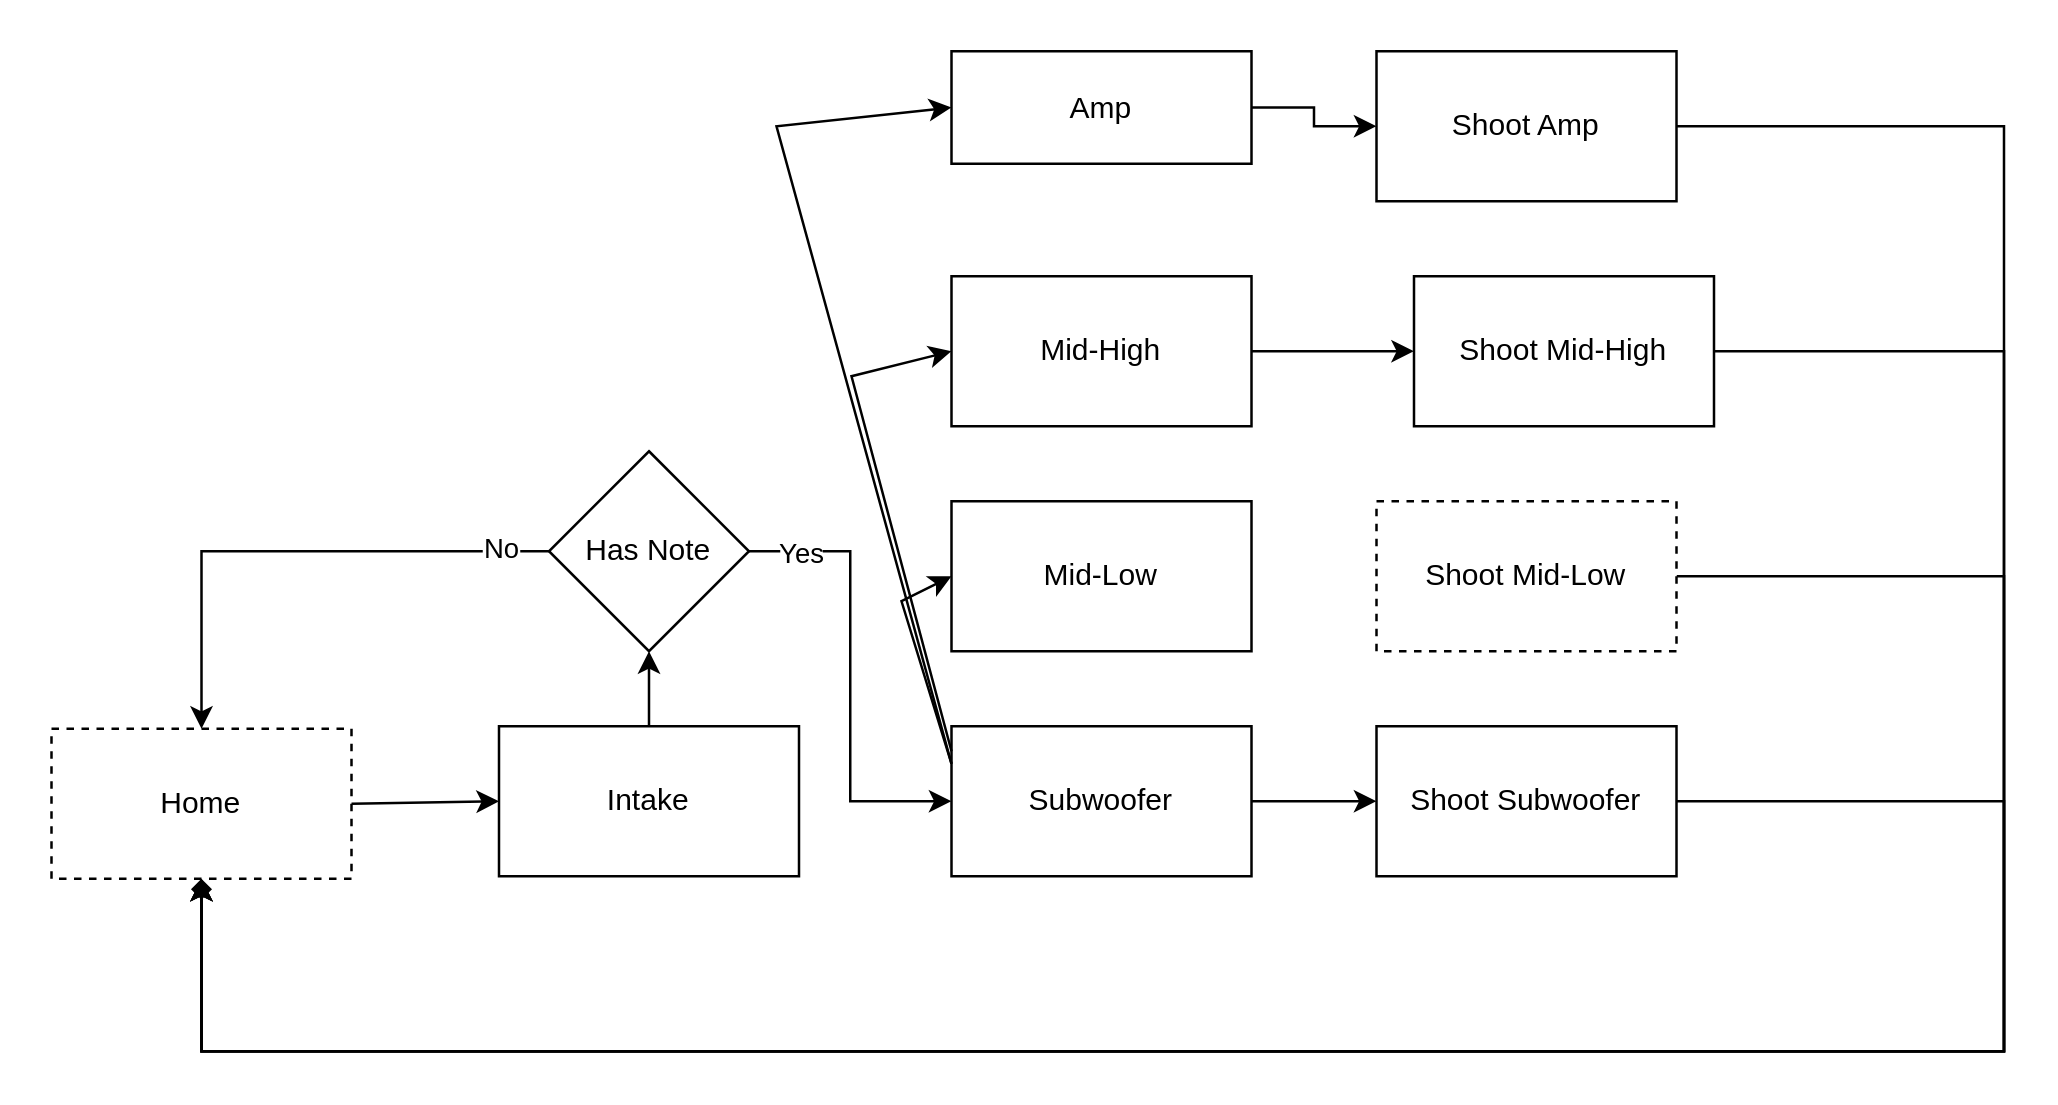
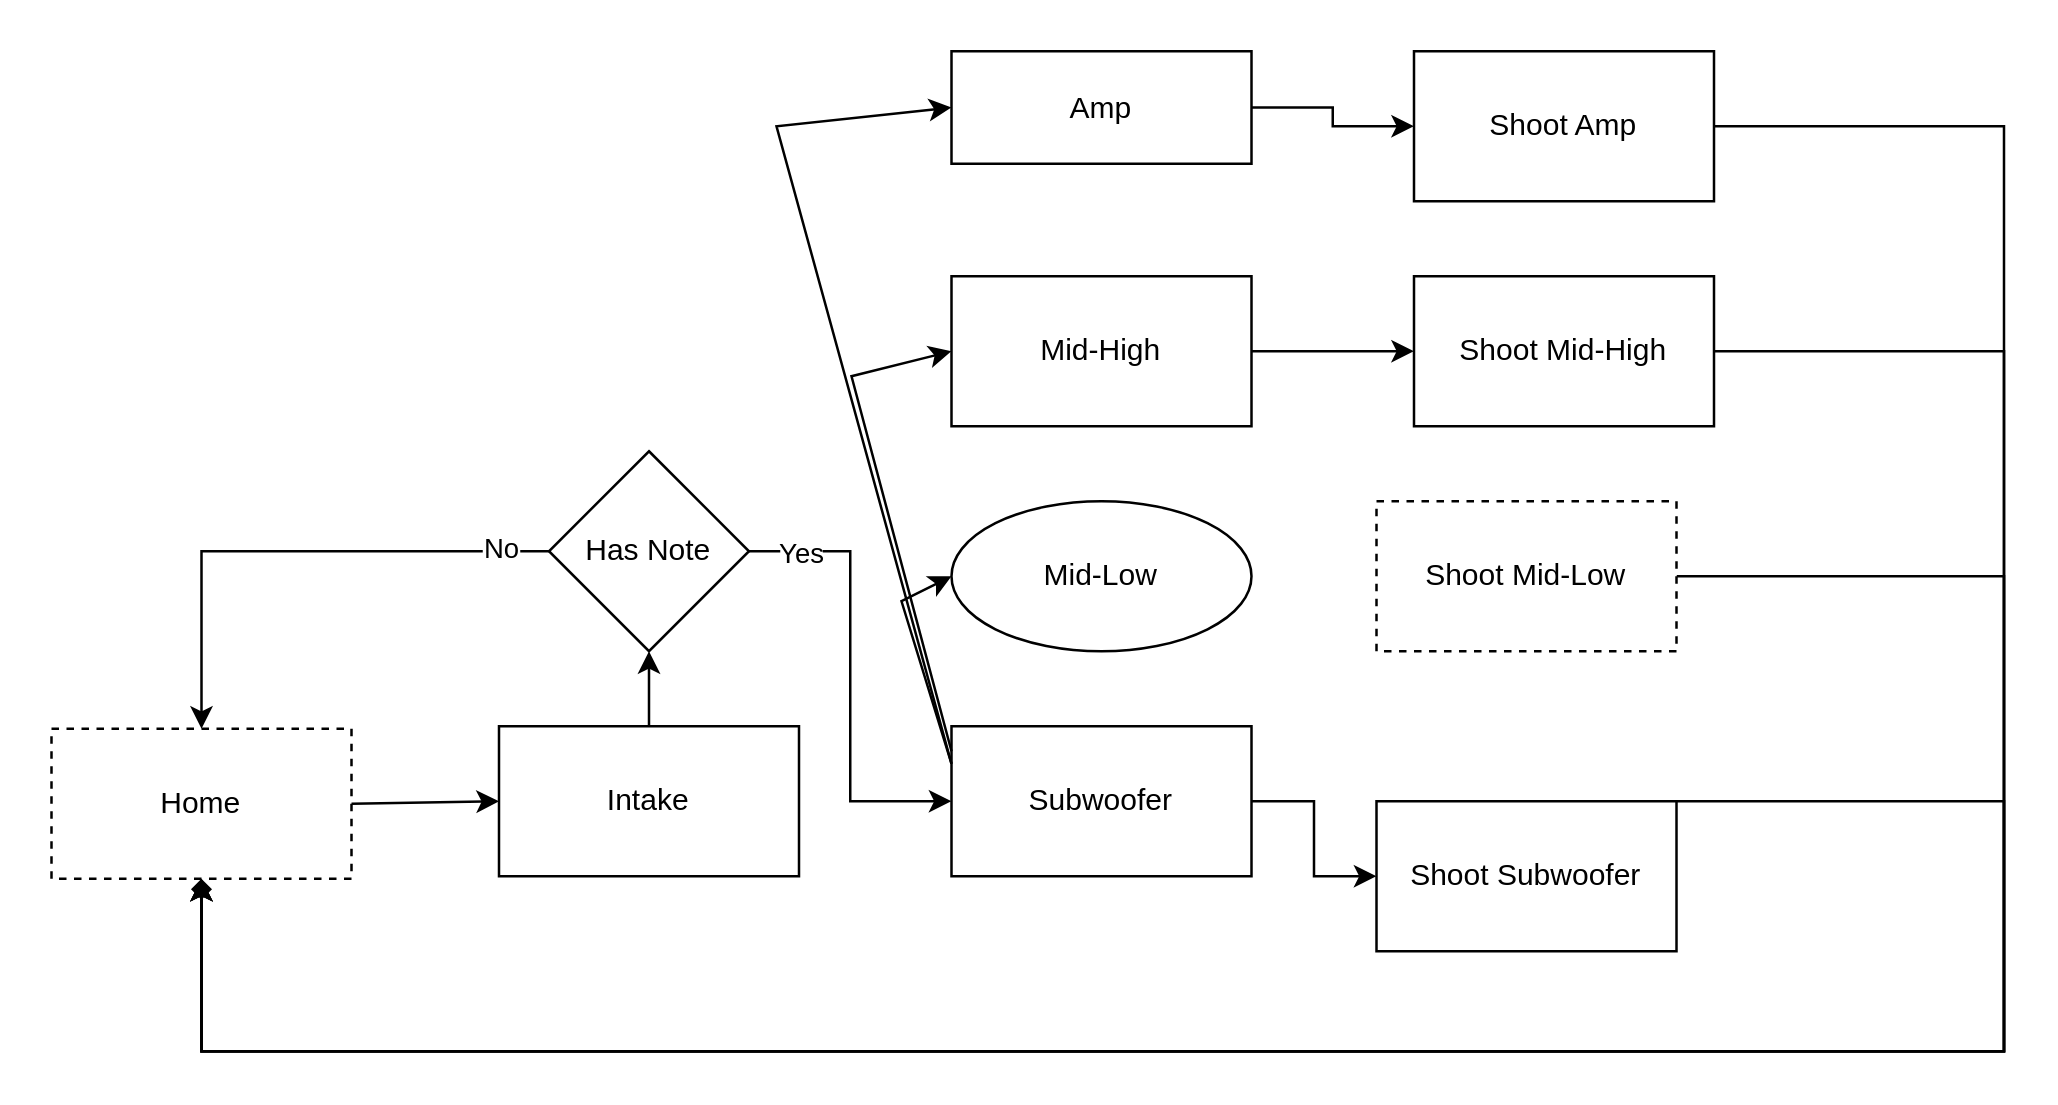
(1526, 126) -> (1564, 126)
(1101, 576) -> (1101, 576)
(1526, 801) -> (1526, 876)
